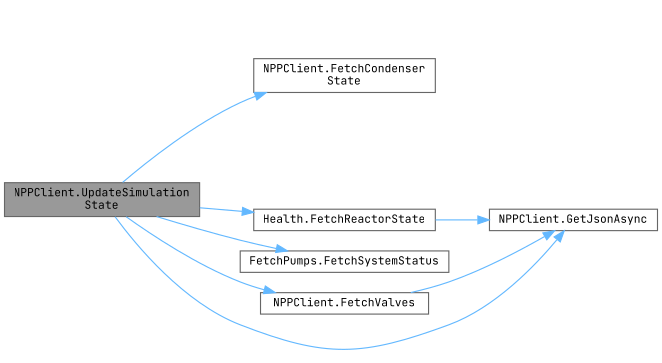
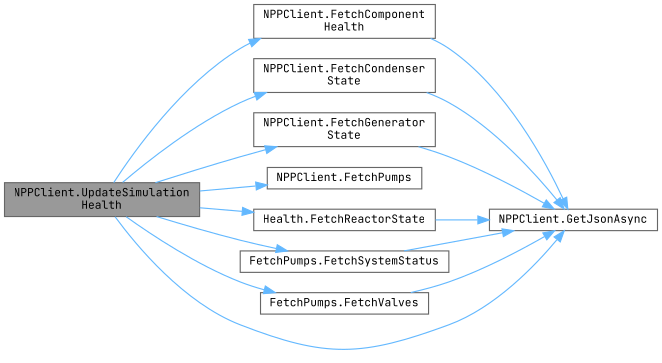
none -> (345, 21)
none -> (345, 130)
none -> (498, 138)
none -> (345, 178)
(102, 200) -> (102, 200)
none -> (453, 242)
(345, 303) -> (345, 303)
